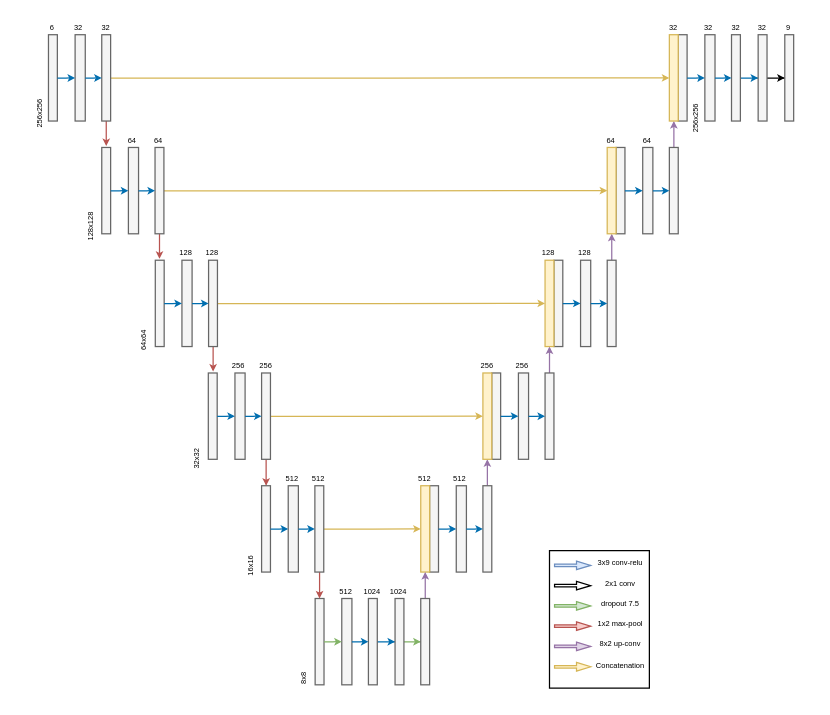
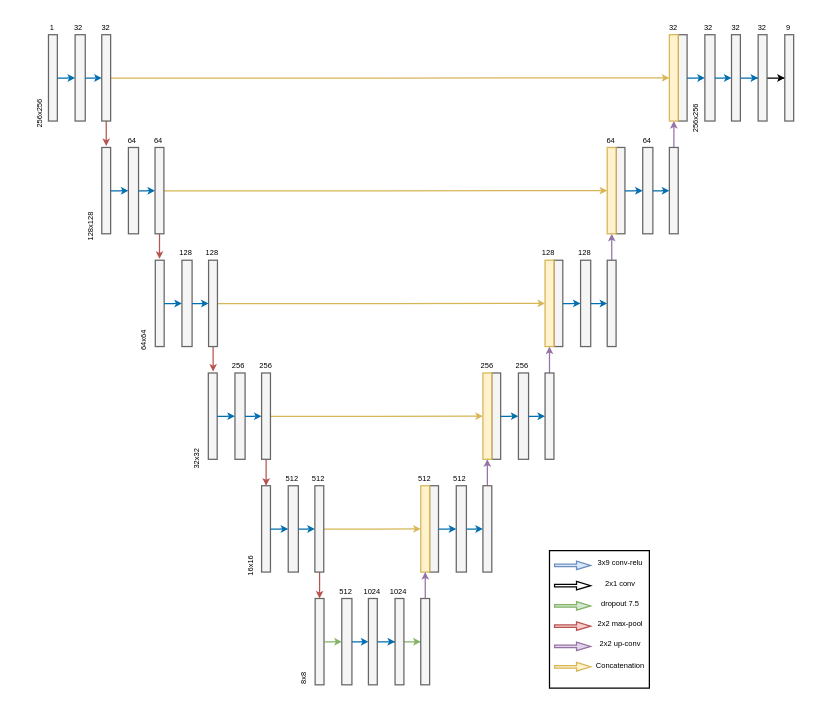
(53, 28) -> (53, 28)
(621, 624) -> (621, 624)
(621, 644) -> (621, 644)
